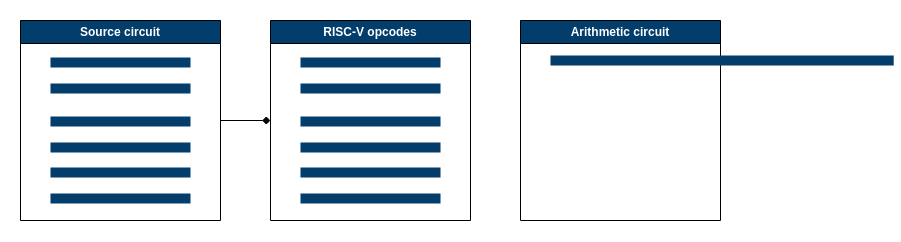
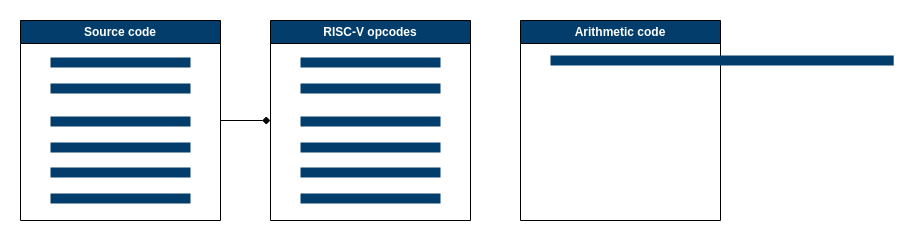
(121, 33) -> (121, 33)
(621, 33) -> (621, 33)
